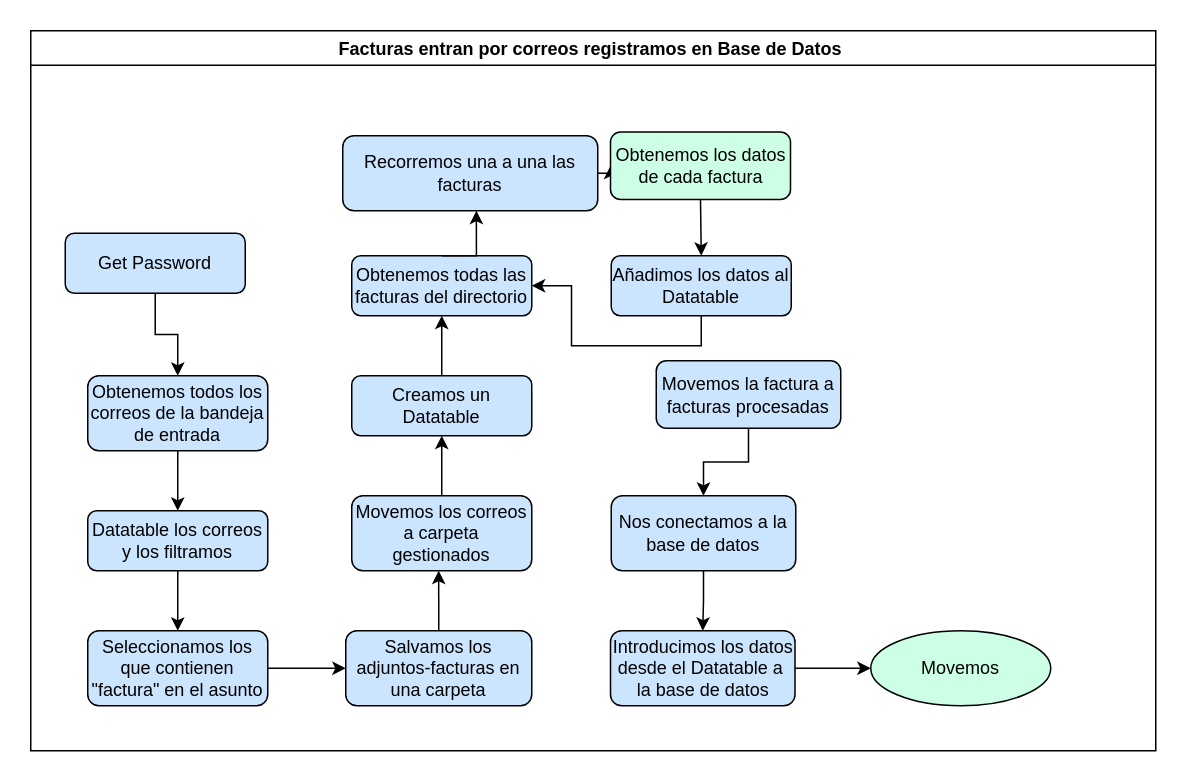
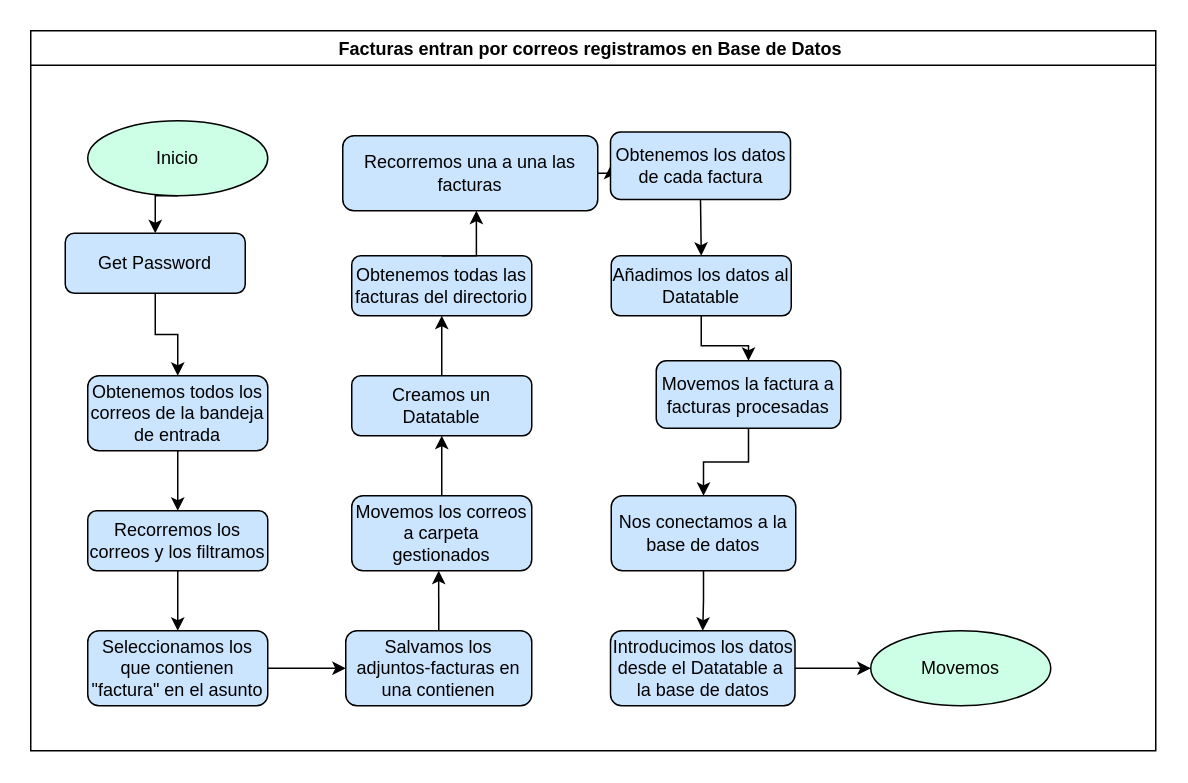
none -> (178, 158)
(701, 166) -> (701, 166)
none -> (155, 198)
(593, 346) -> (725, 346)
(178, 541) -> (178, 541)
(439, 668) -> (439, 668)
